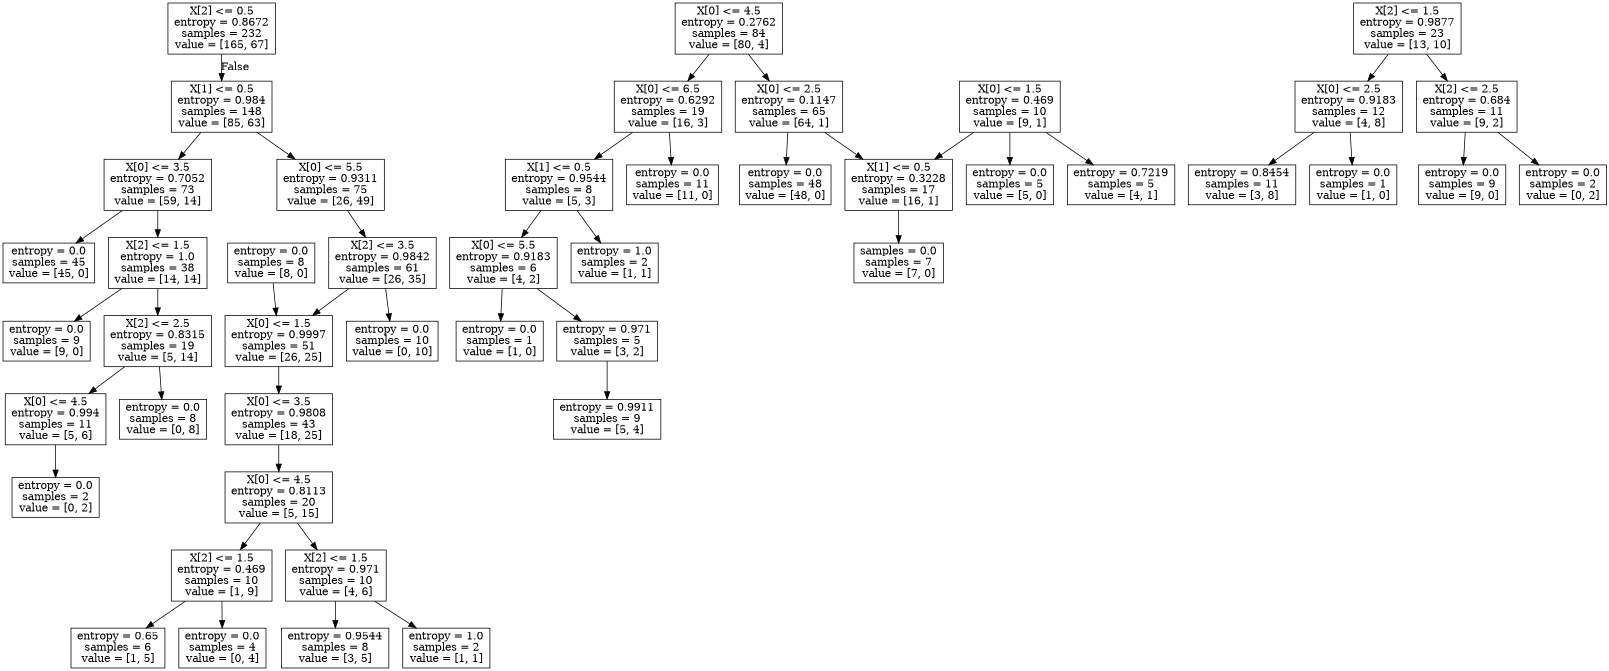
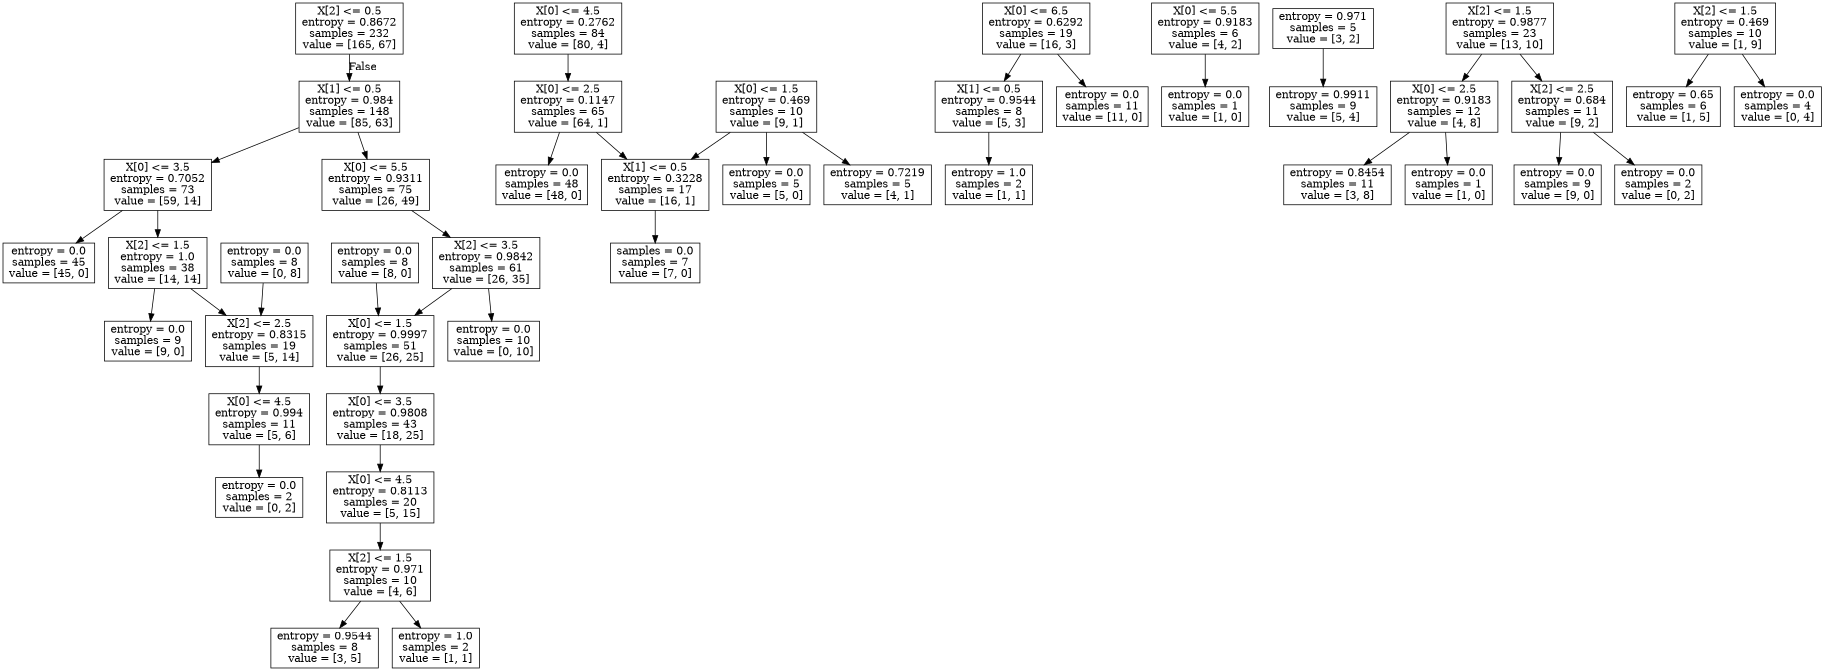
(701, 65) -> none
(534, 221) -> none
(556, 303) -> none
(160, 379) -> (262, 295)
(253, 533) -> none
